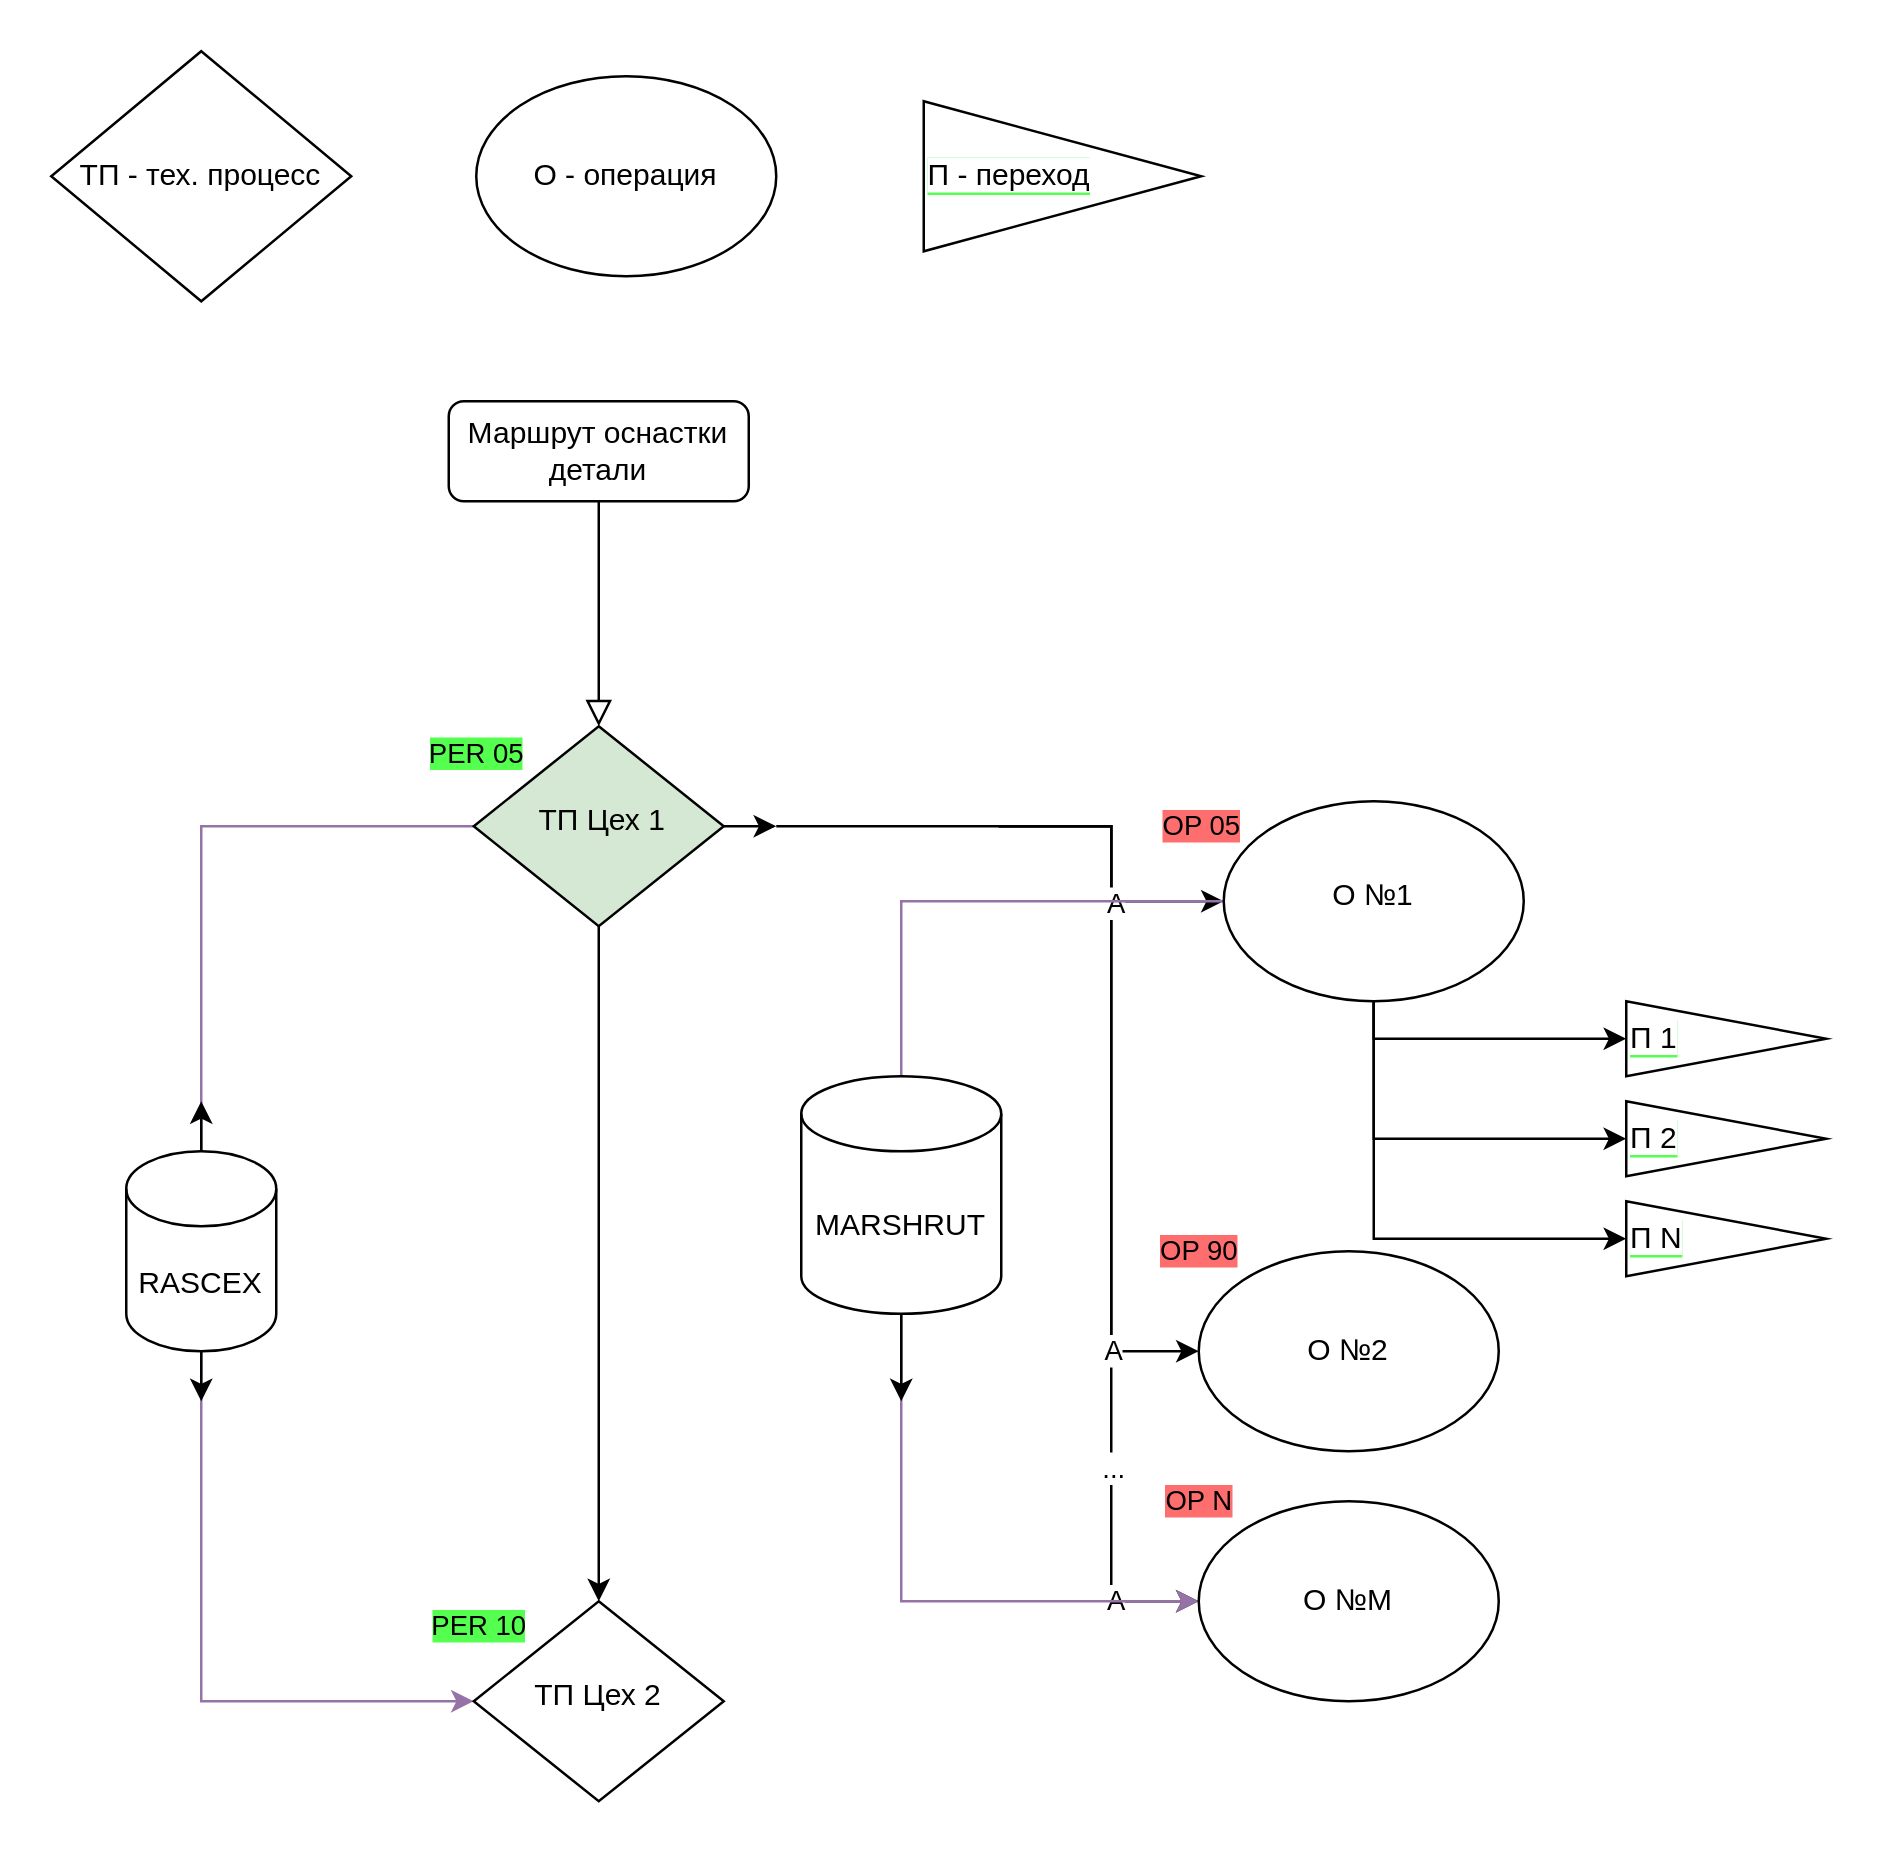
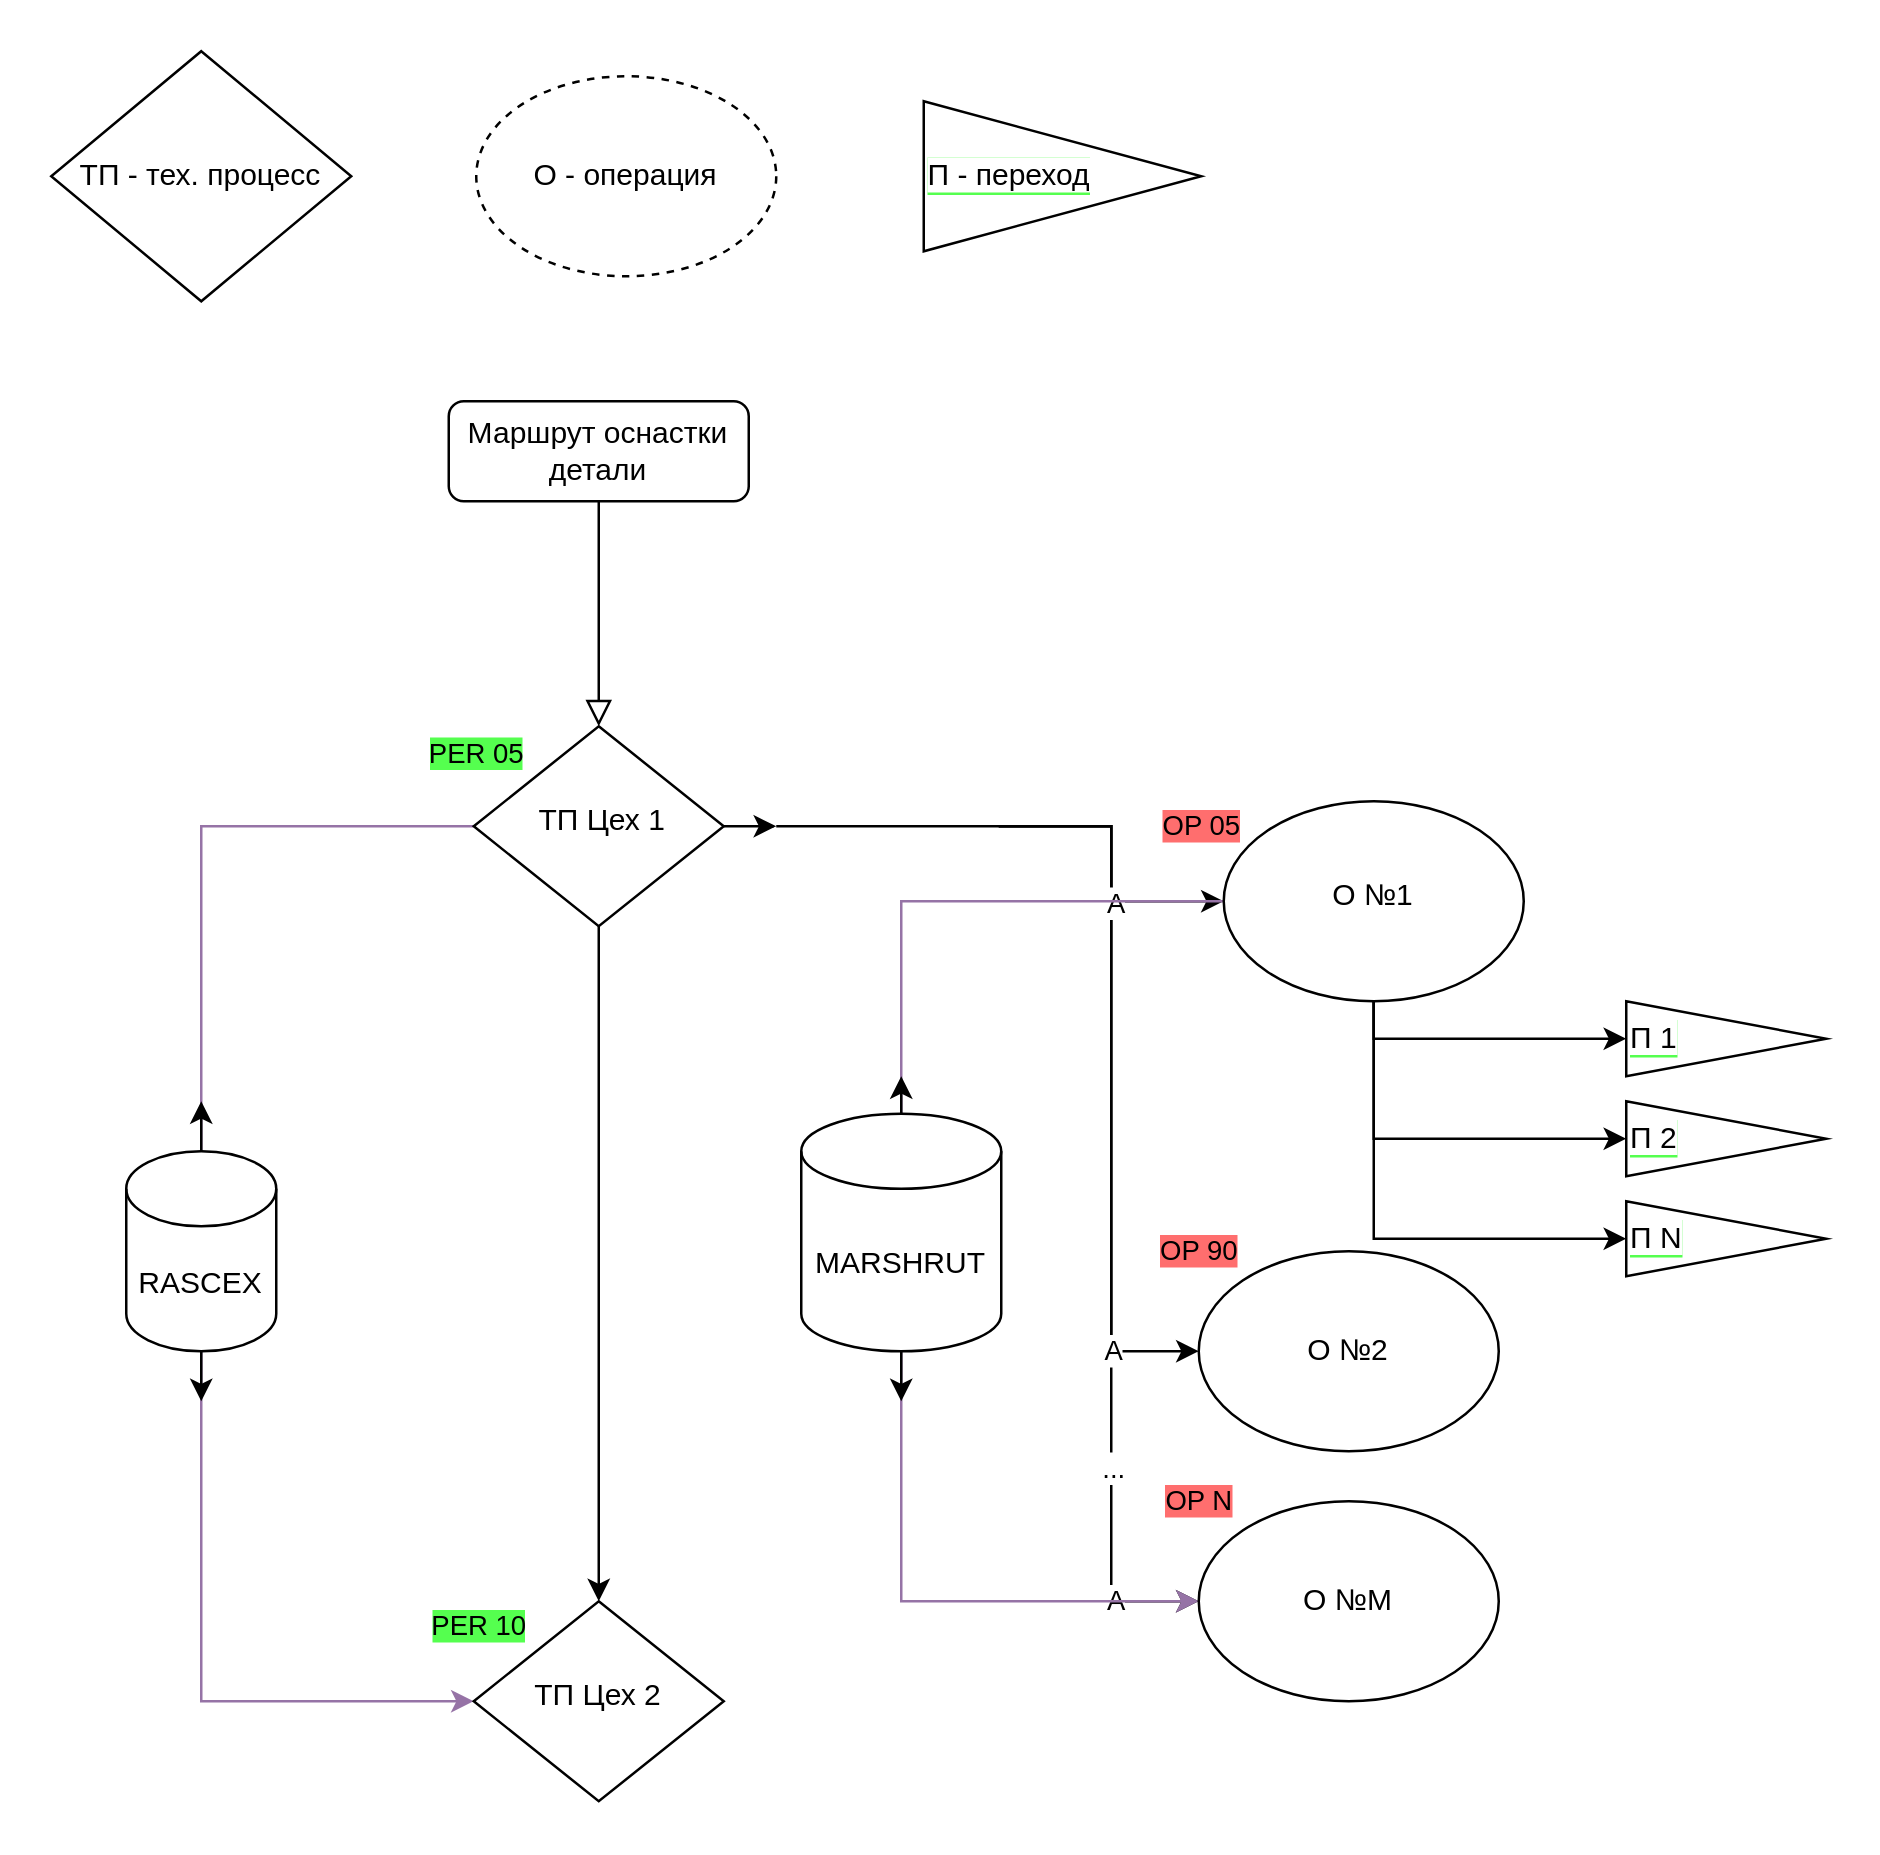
(626, 176) -> (626, 176)
(599, 826) -> (599, 826)
(901, 1195) -> (901, 1233)
